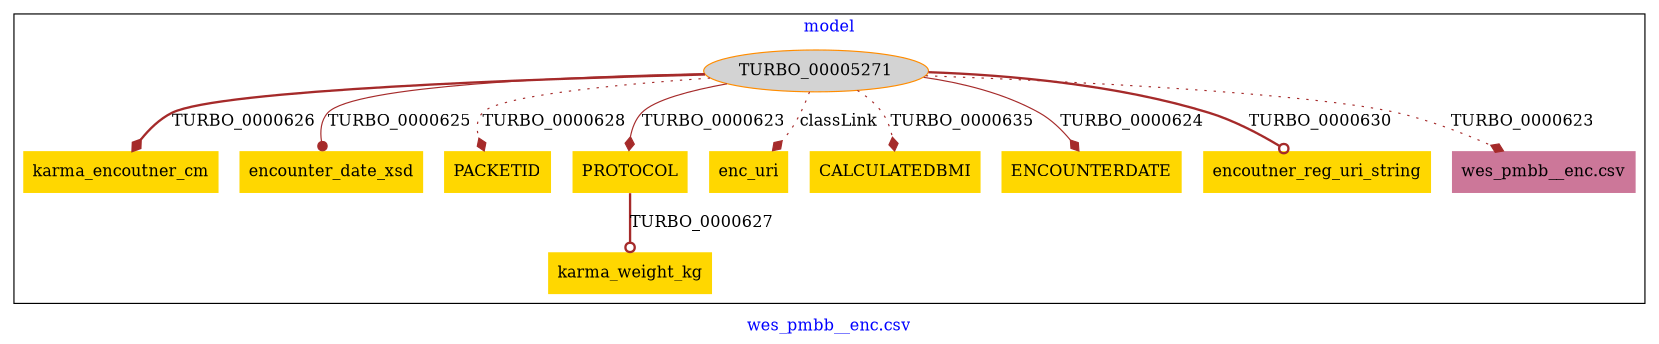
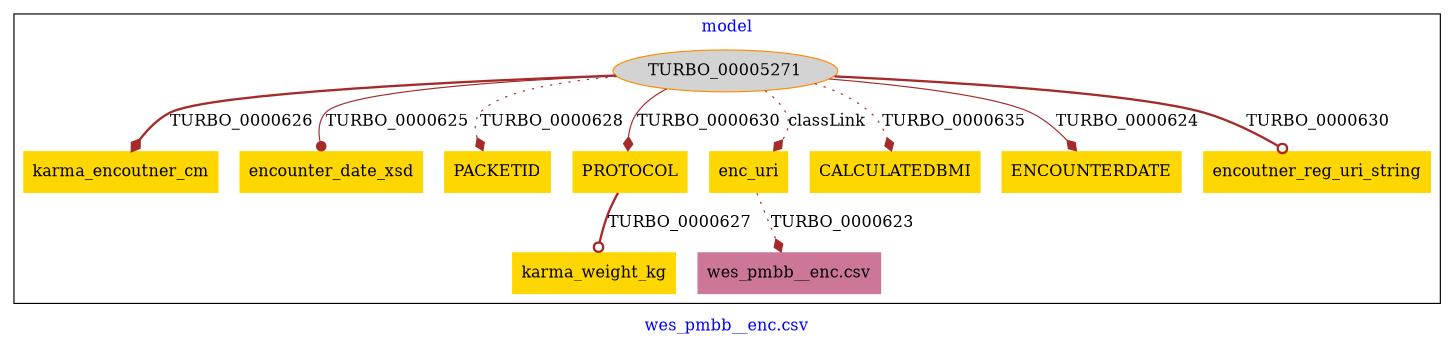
(1212, 91) -> (766, 216)
(714, 121) -> (709, 121)
